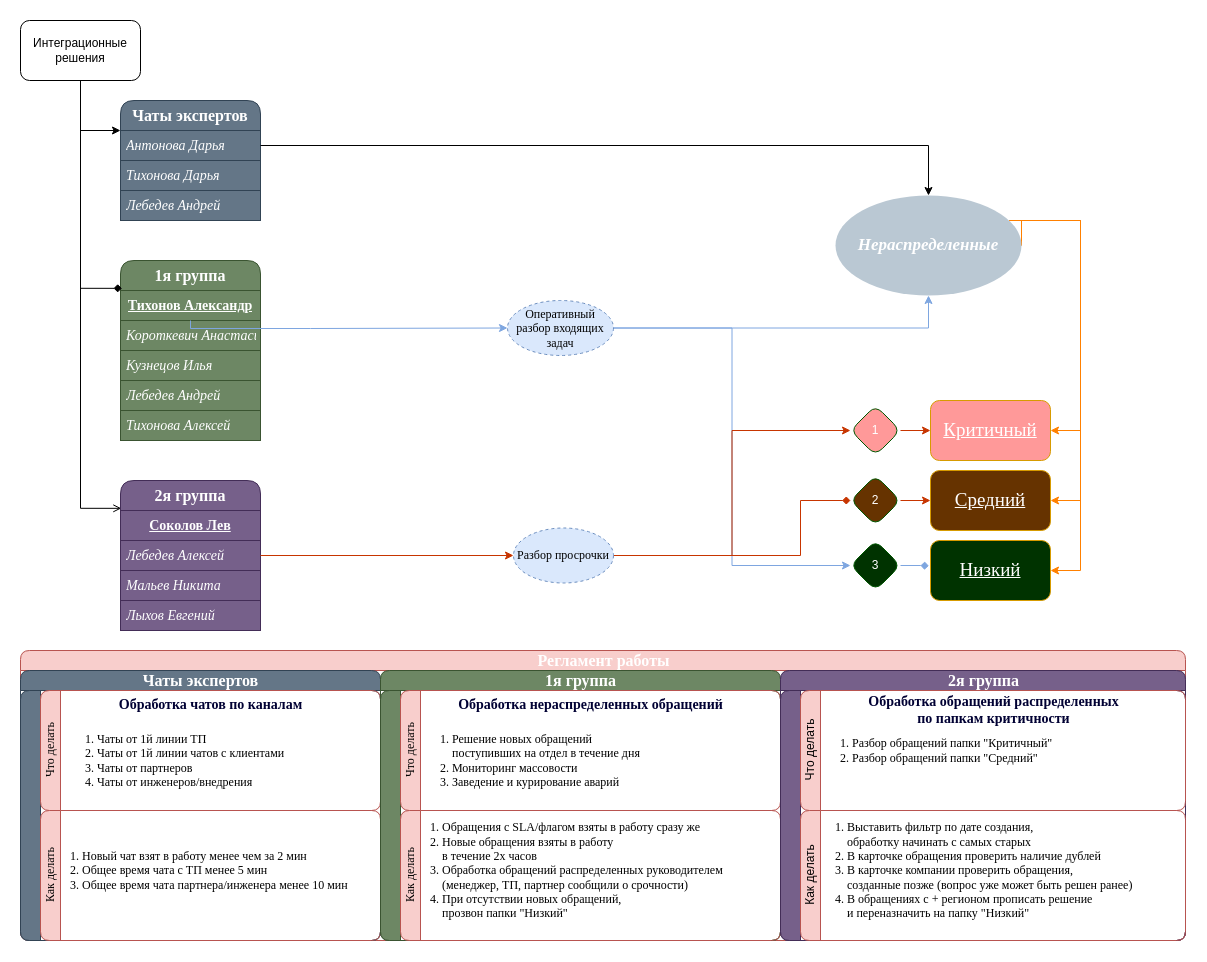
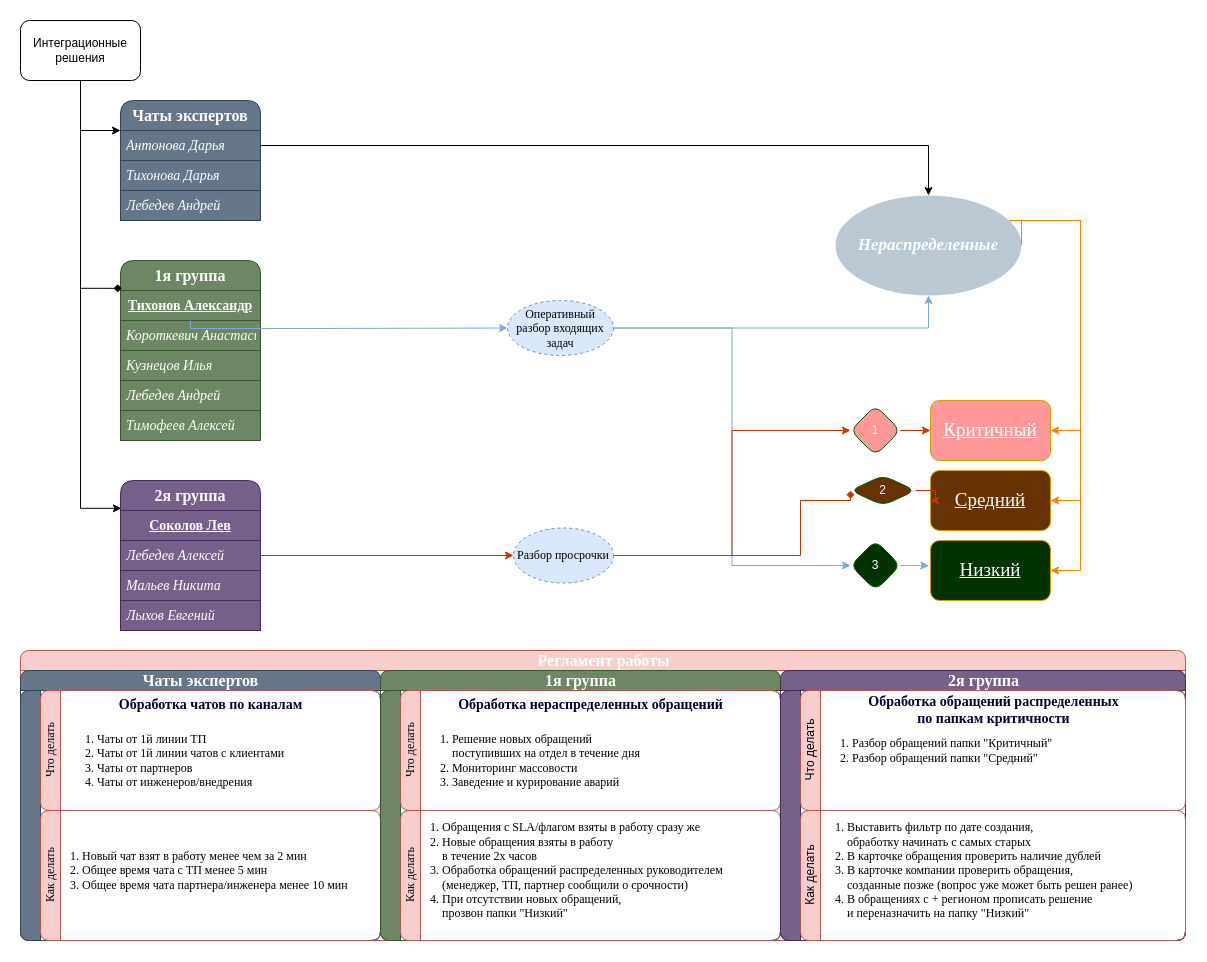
(179, 426) -> (179, 426)
(876, 501) -> (883, 491)
(114, 508) -> (113, 508)
(920, 566) -> (920, 566)
